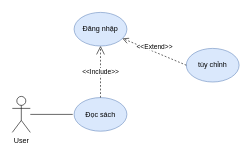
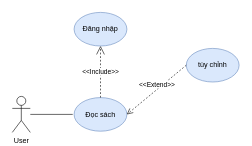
(156, 52) -> (158, 88)
